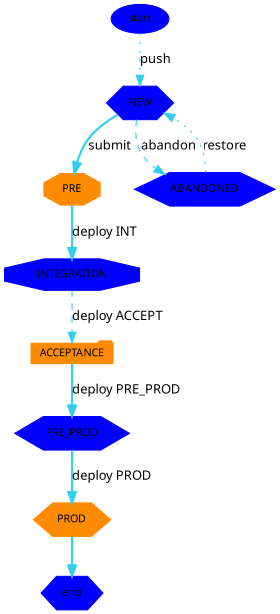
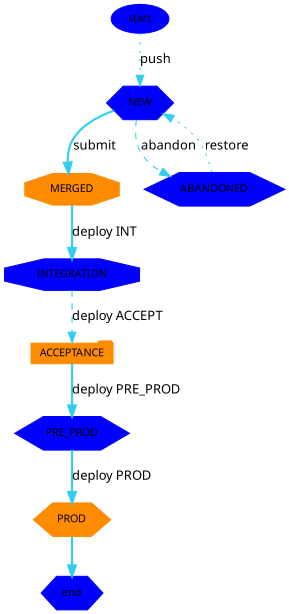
(72, 189) -> (72, 189)
